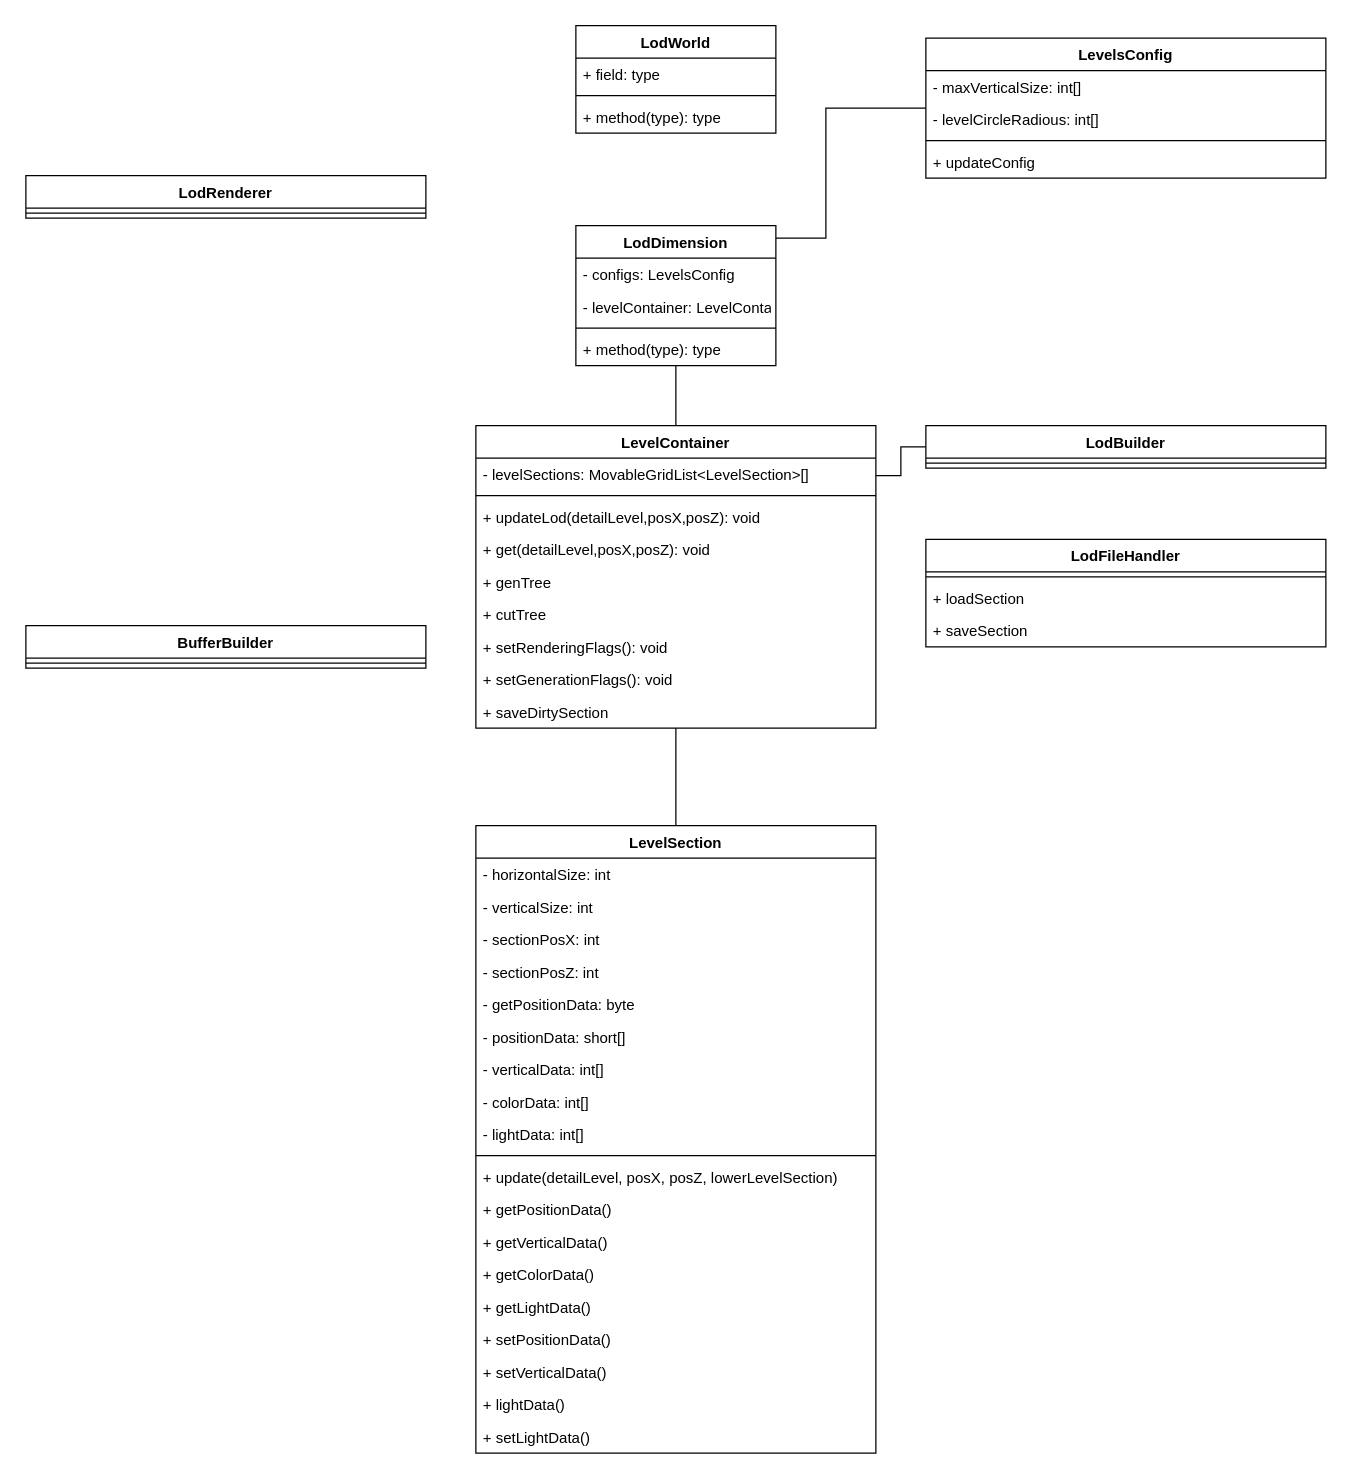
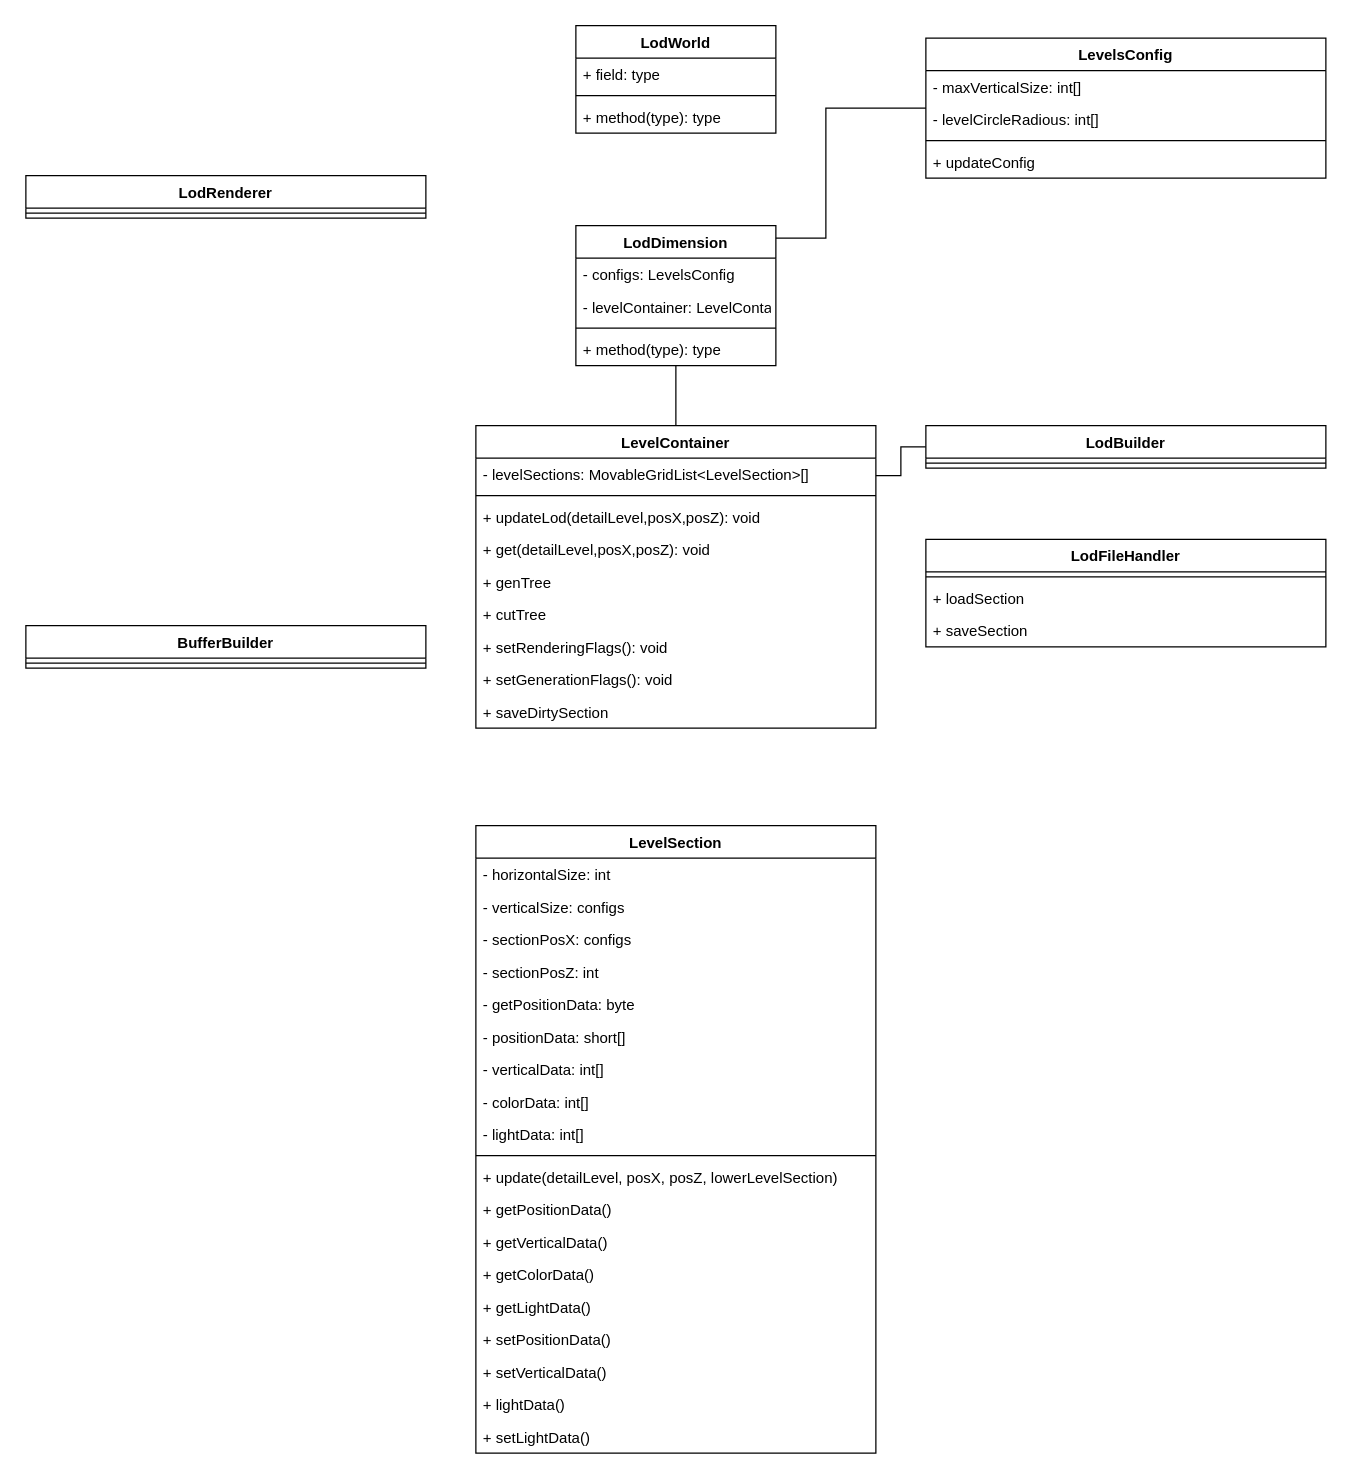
(676, 778) -> none
(549, 908) -> (565, 908)
(548, 940) -> (565, 940)
